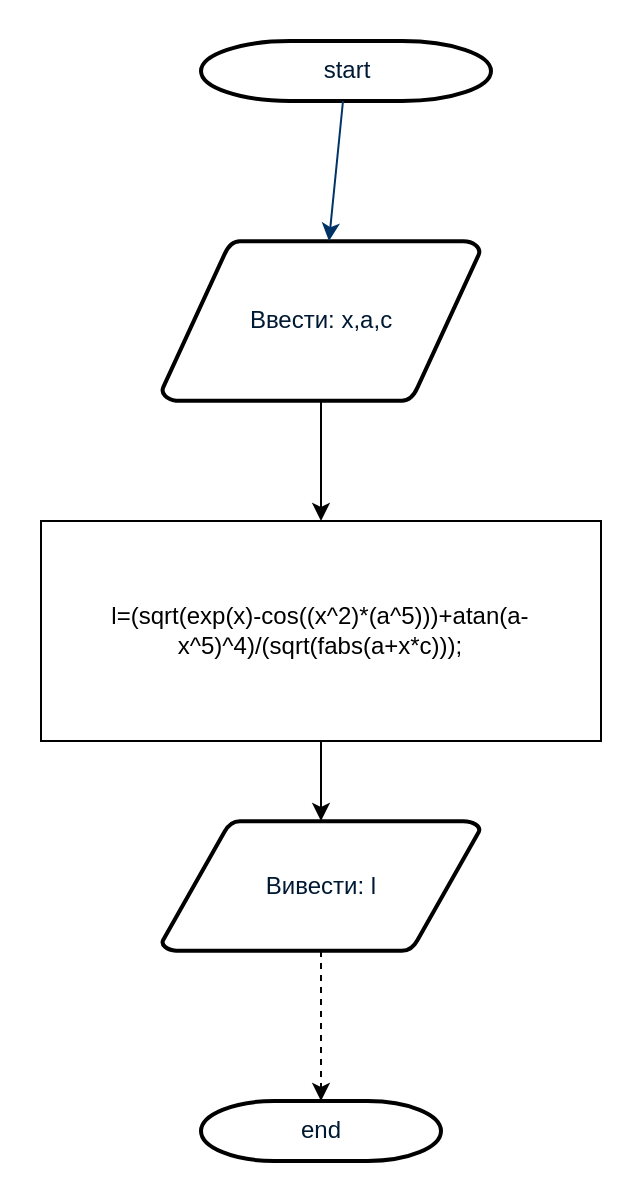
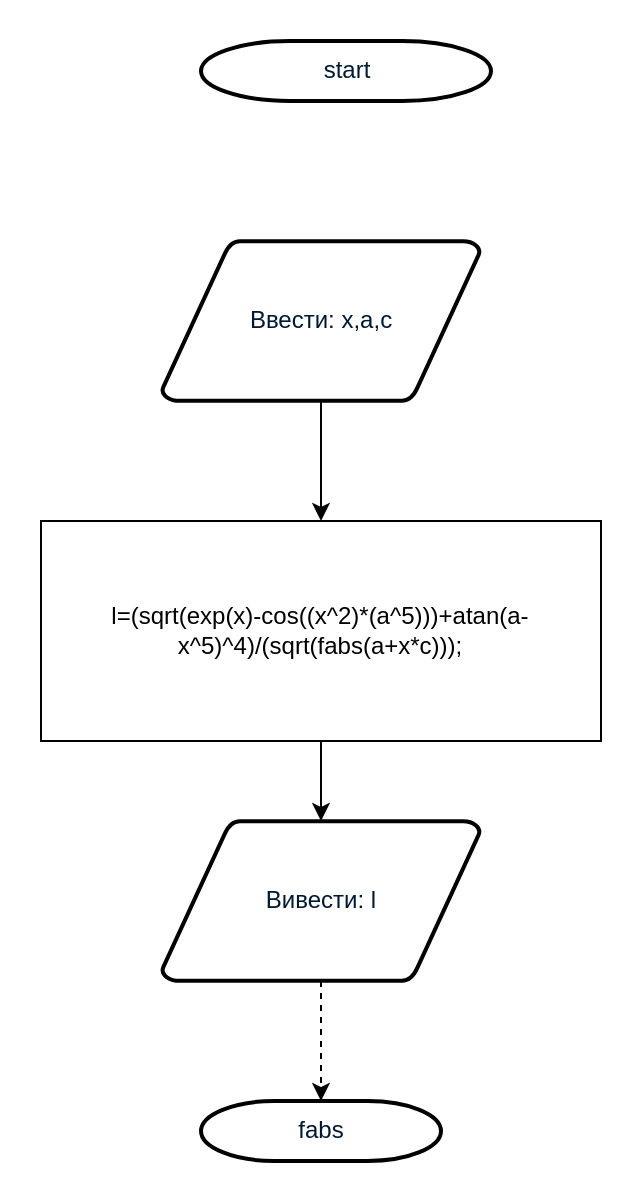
(337, 164) -> none
(321, 886) -> (321, 901)
(322, 1131) -> (322, 1131)
